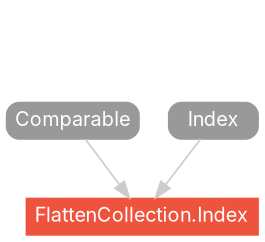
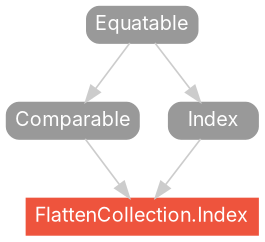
none -> (142, 25)
